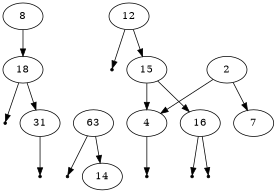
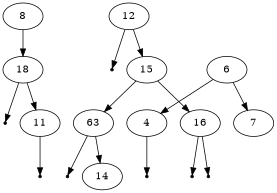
(227, 70) -> (227, 70)
(147, 93) -> (123, 94)
(40, 123) -> (40, 123)
